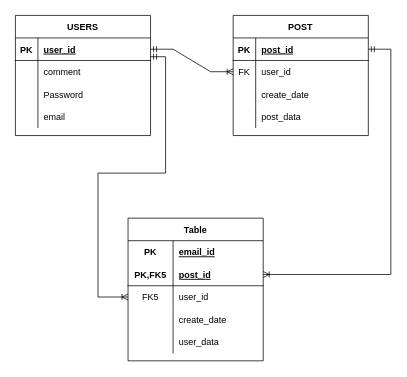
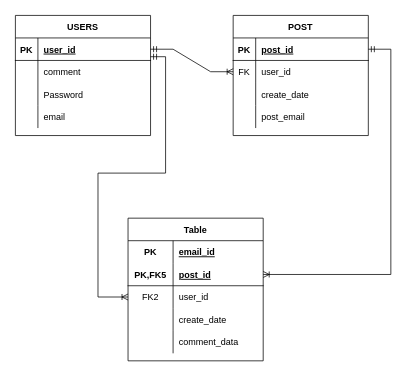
(284, 117) -> (284, 117)
(150, 297) -> (150, 297)
(201, 342) -> (209, 342)
